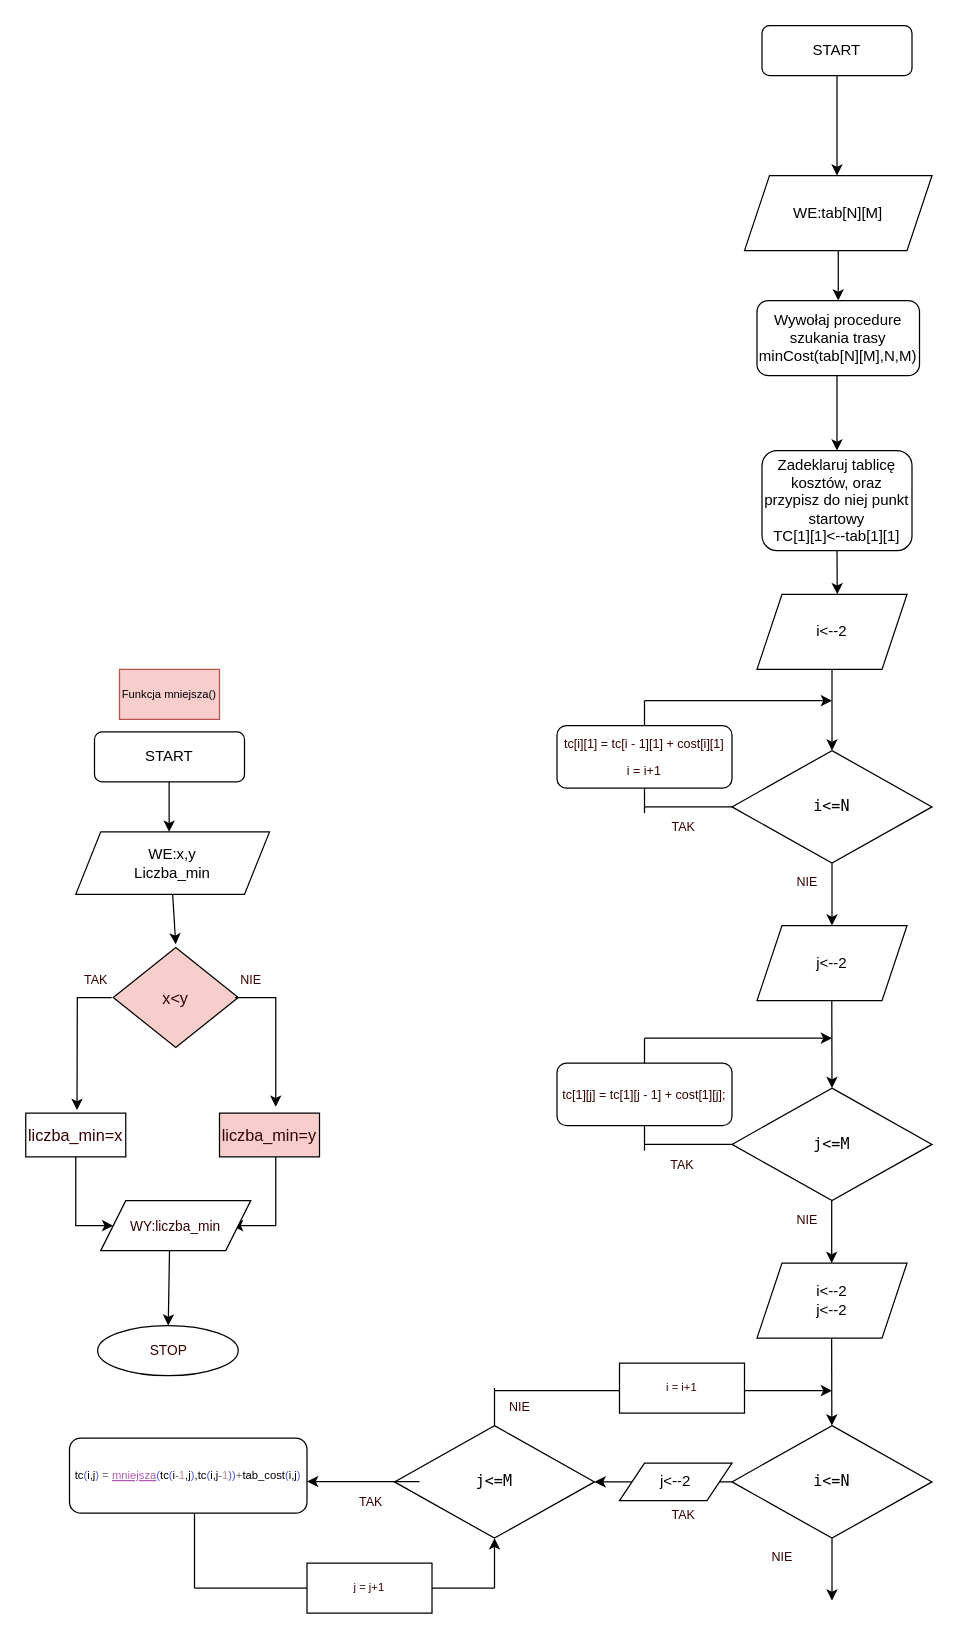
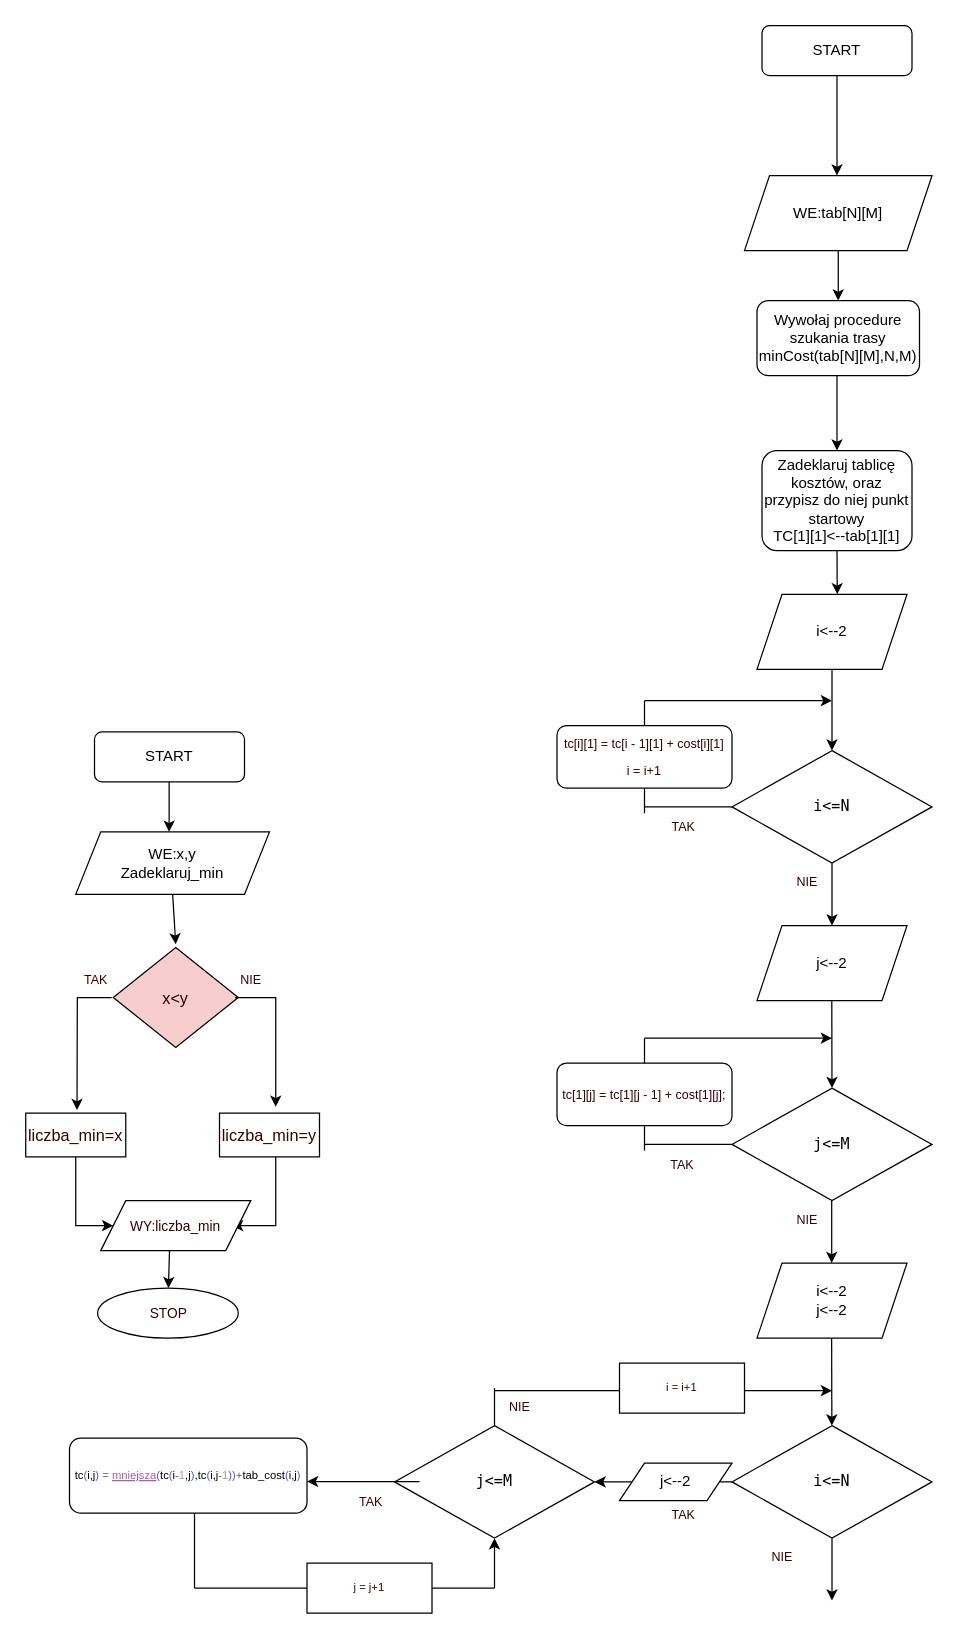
(169, 694) -> none
(173, 863) -> (173, 863)
(269, 1135) -> (269, 1135)
(168, 1351) -> (168, 1313)
